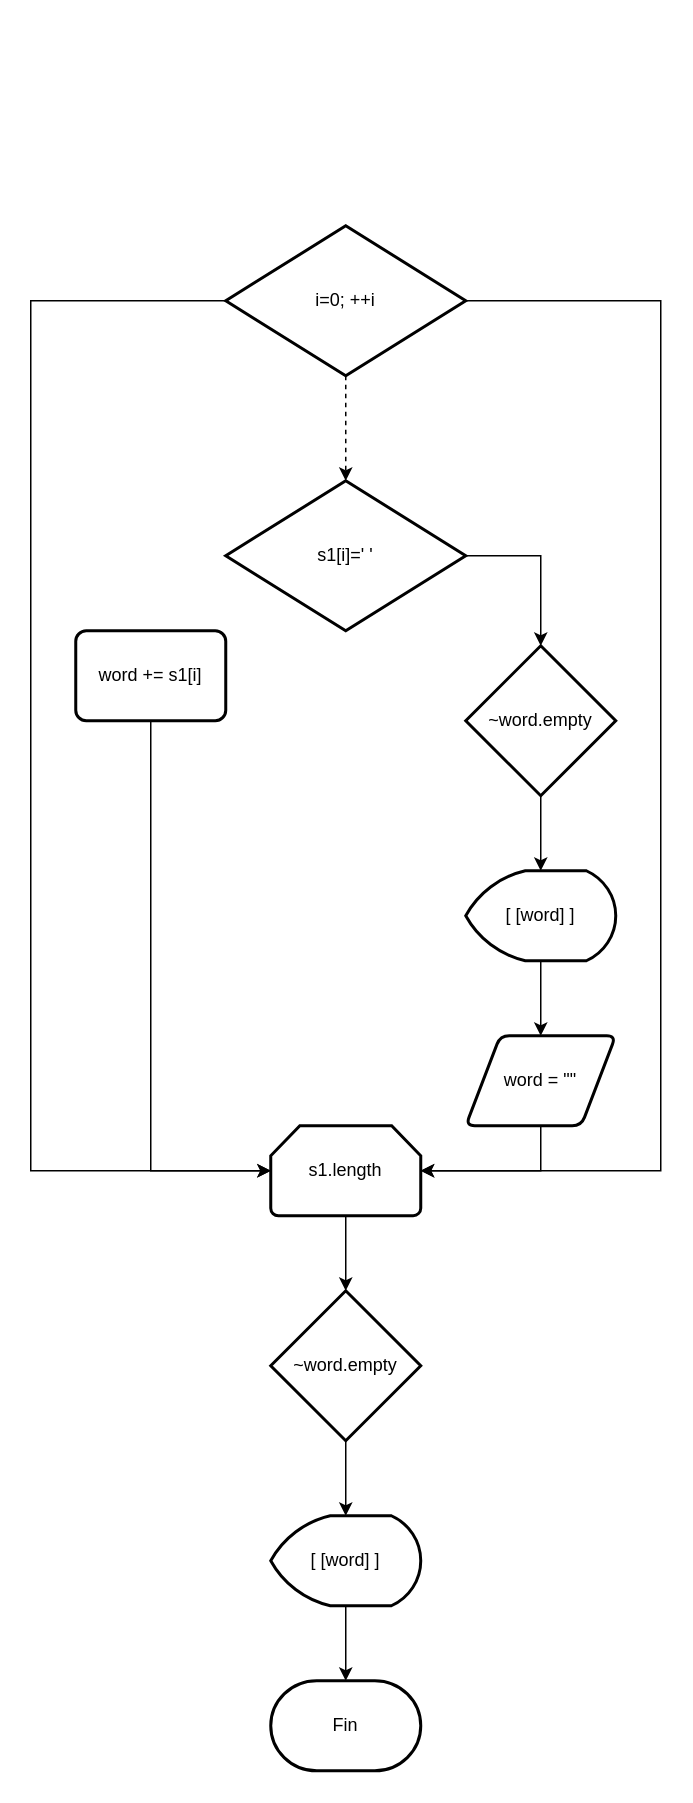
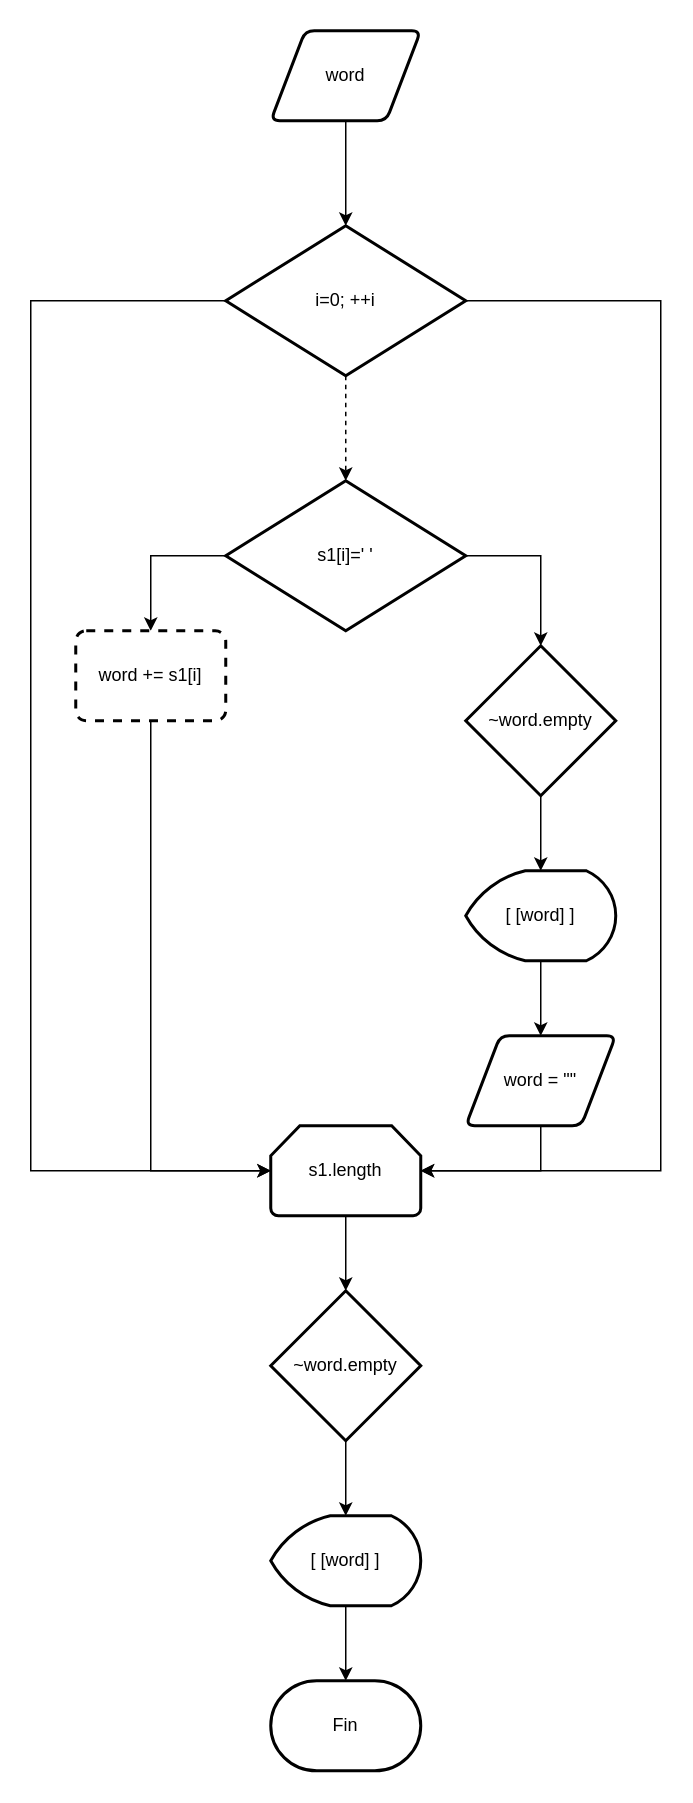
none -> (346, 76)
none -> (346, 168)
none -> (155, 556)
(151, 676) -> (151, 676)
